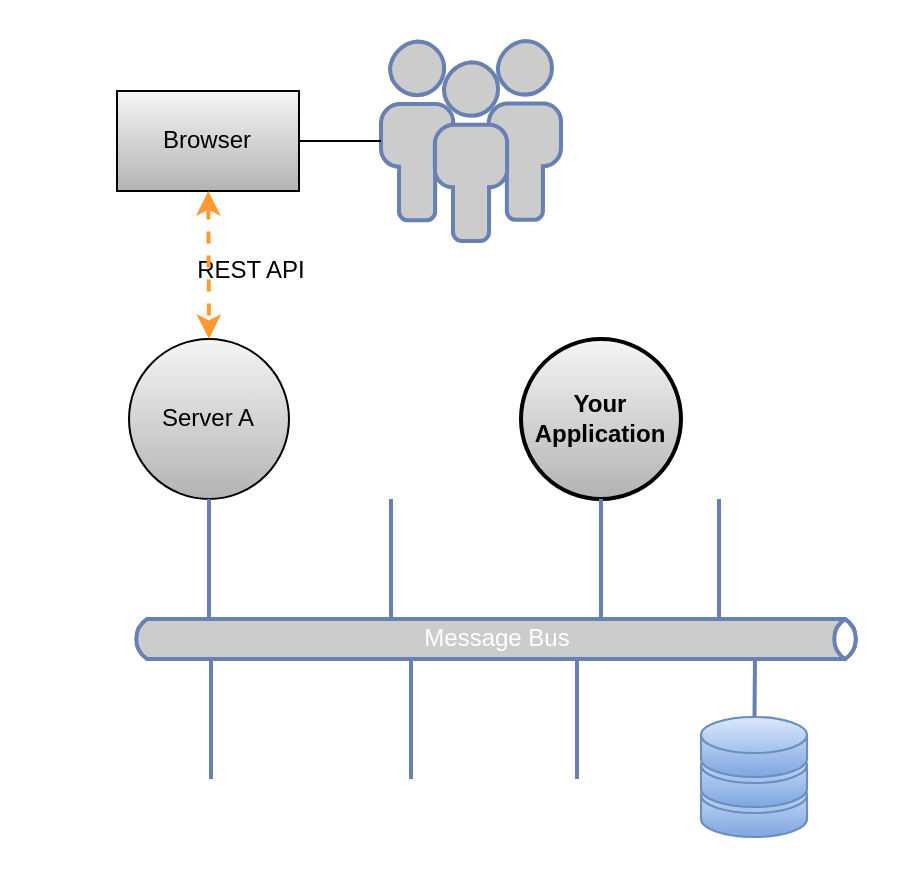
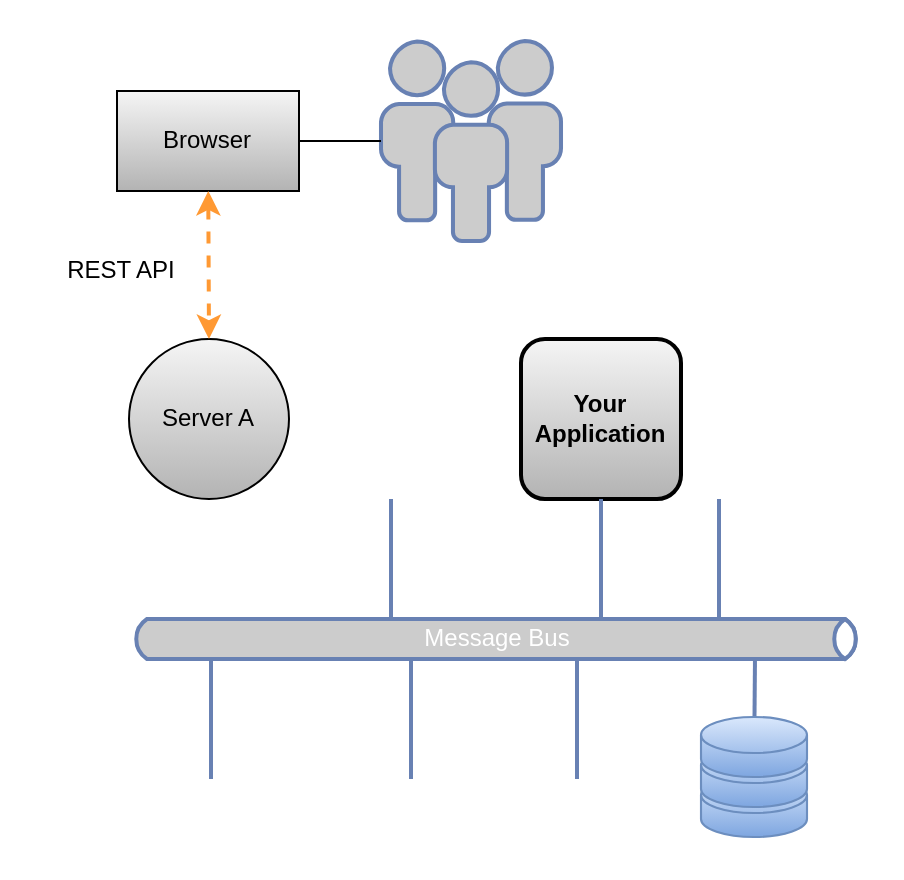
(251, 271) -> (121, 271)
(601, 419) -> (601, 419)
(209, 558) -> none
